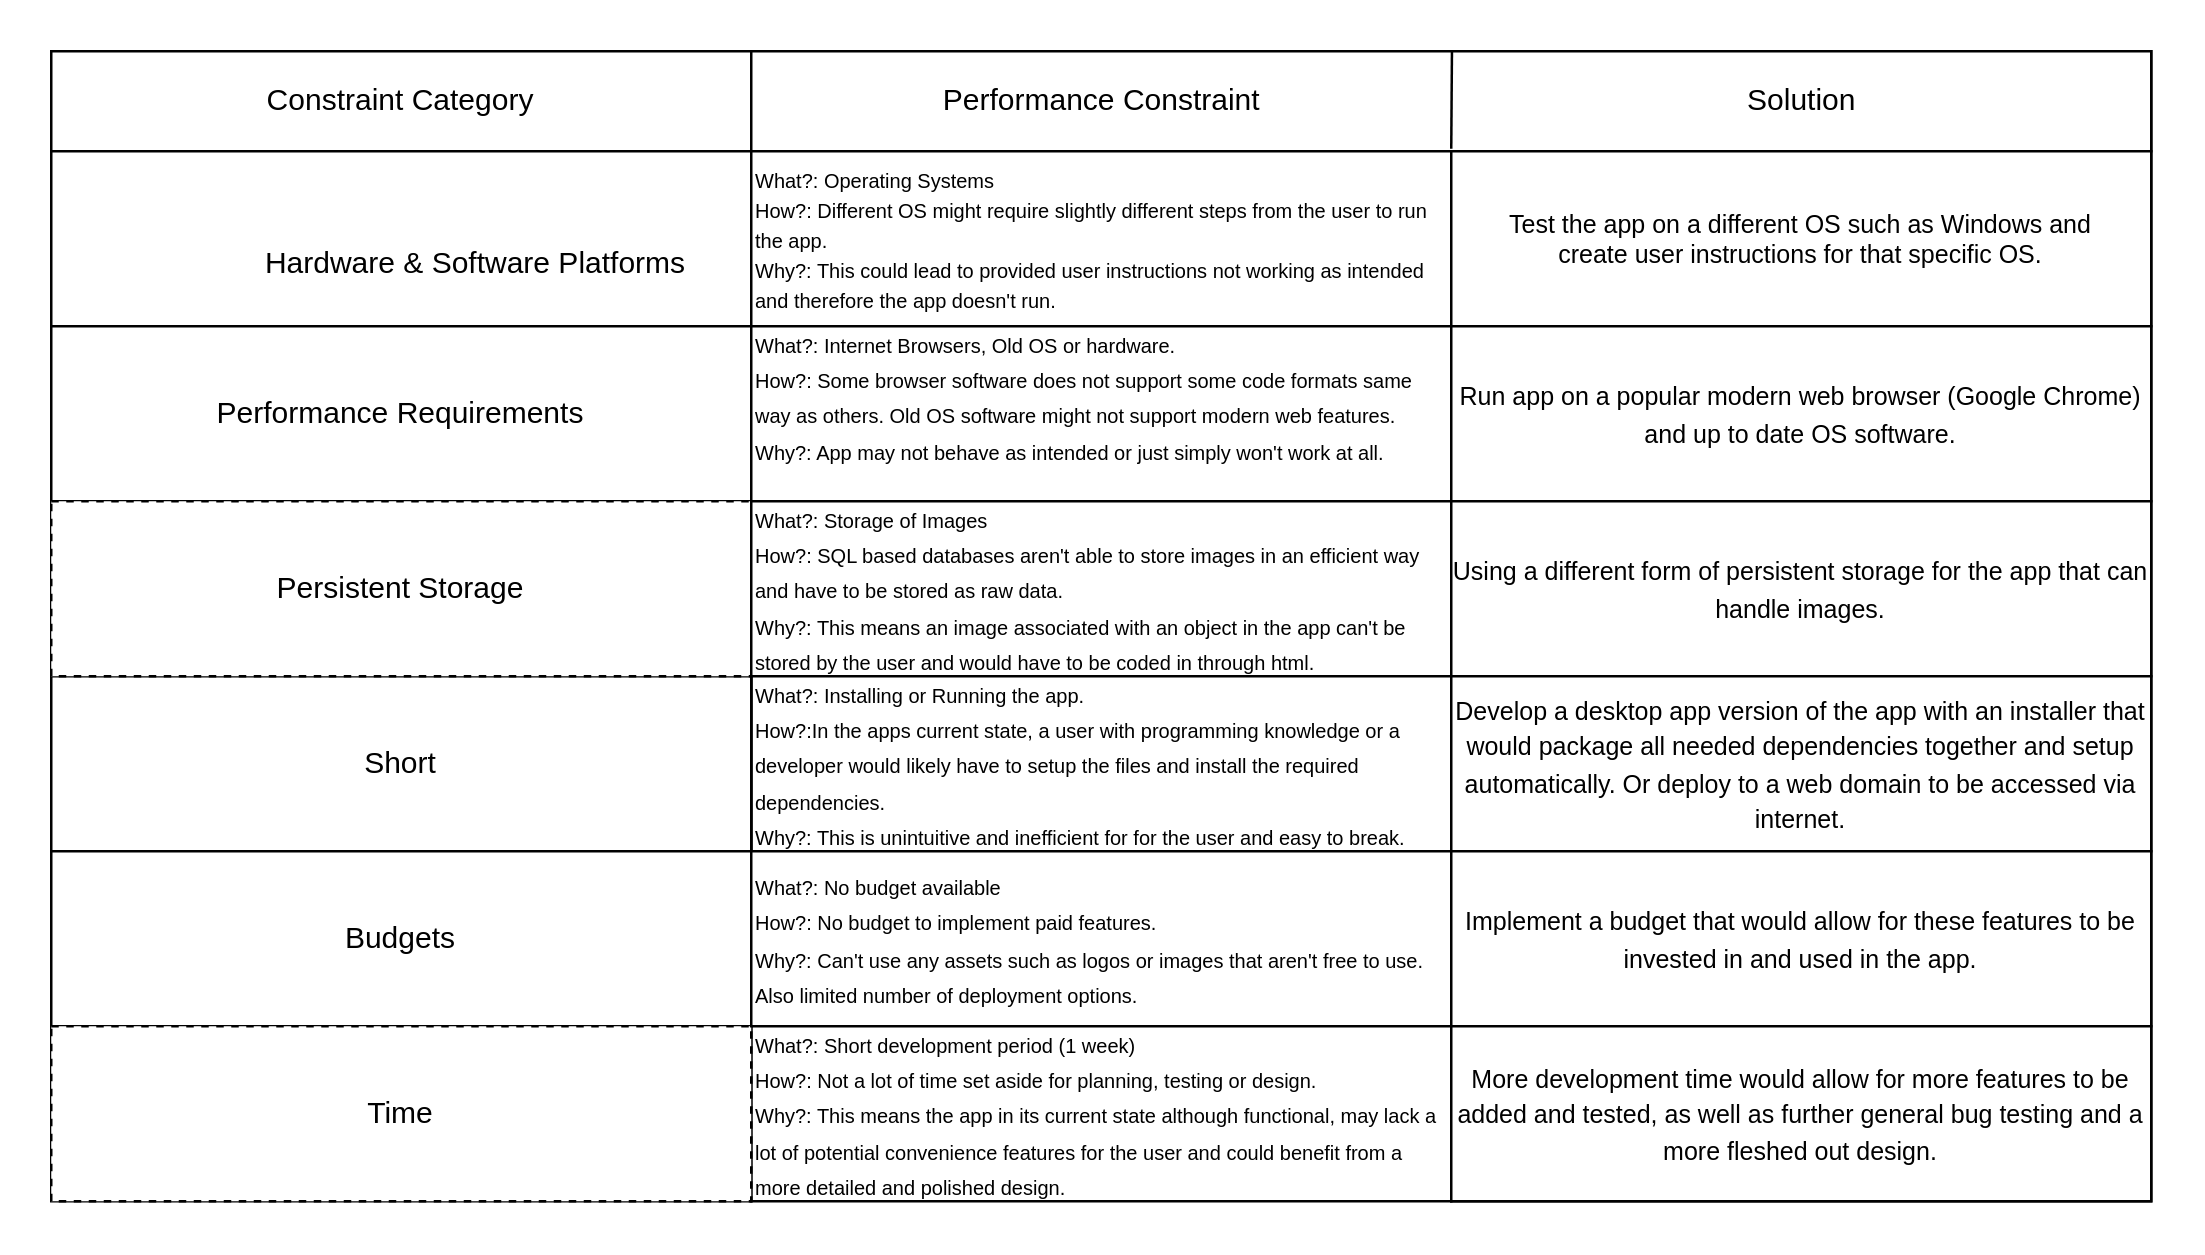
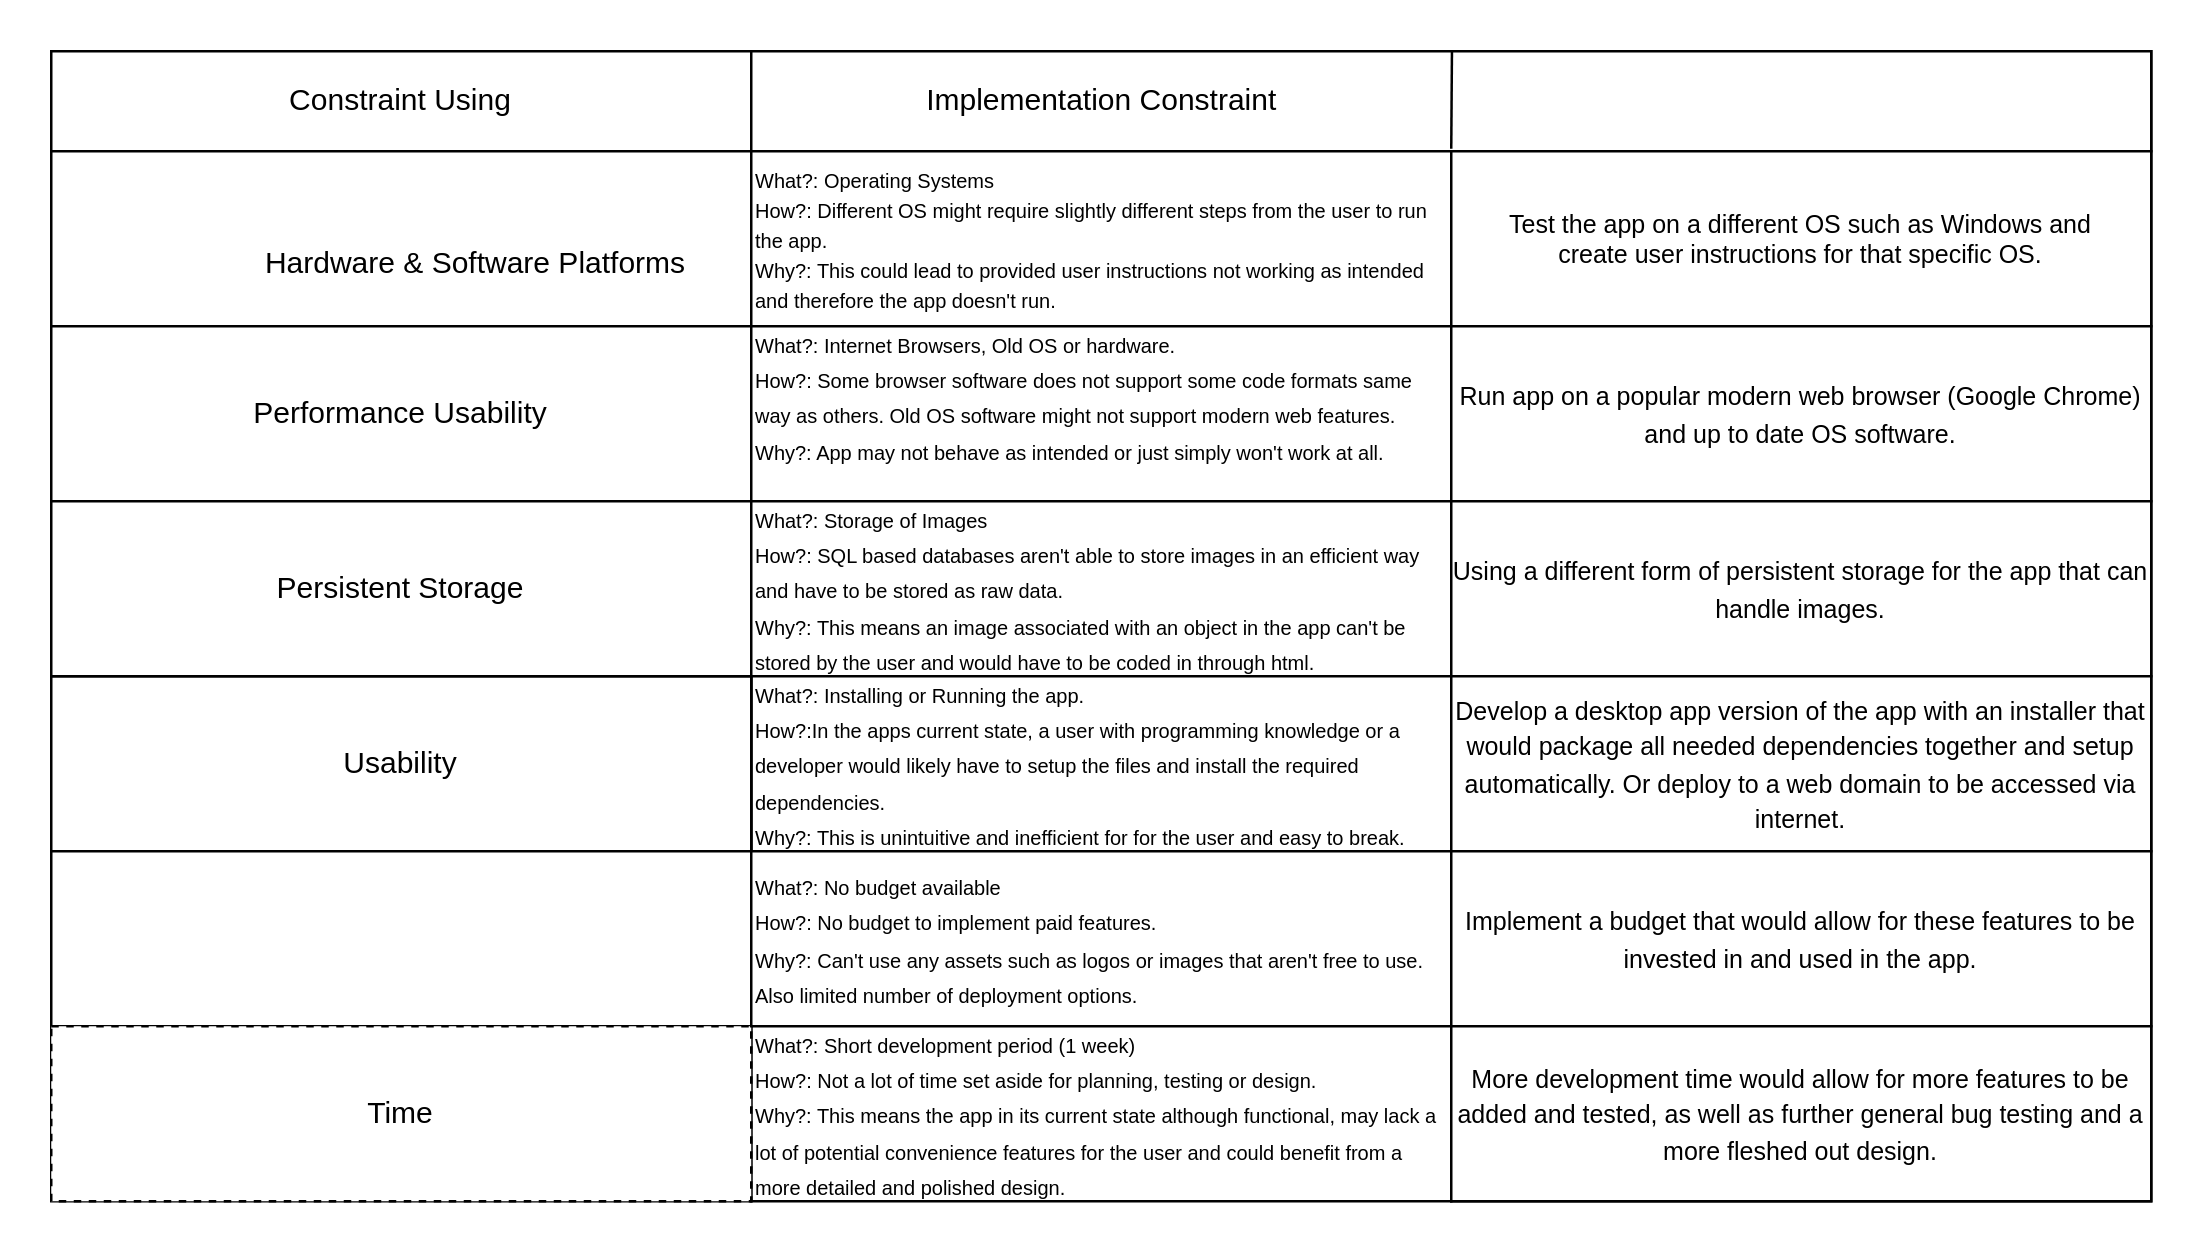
(401, 101) -> (401, 101)
(1103, 101) -> (1103, 101)
(1801, 101) -> none
(401, 414) -> (401, 414)
(401, 589) -> (401, 589)
(401, 764) -> (401, 764)
(401, 939) -> none
